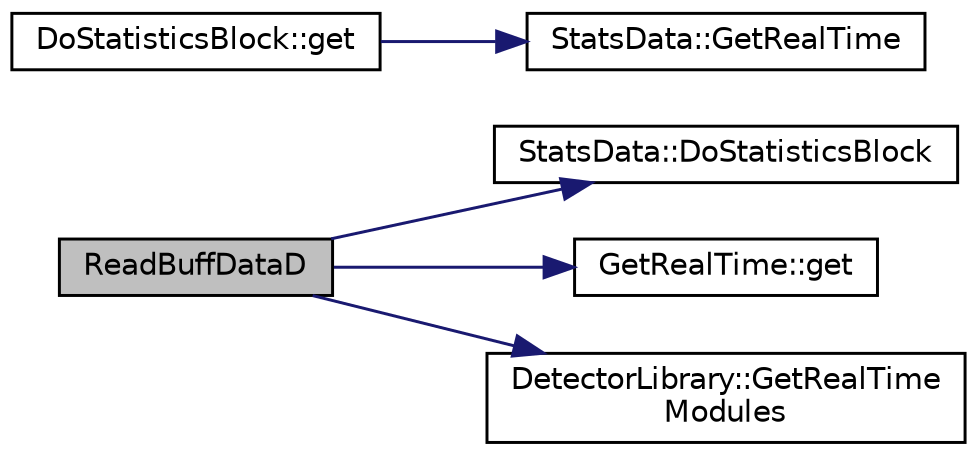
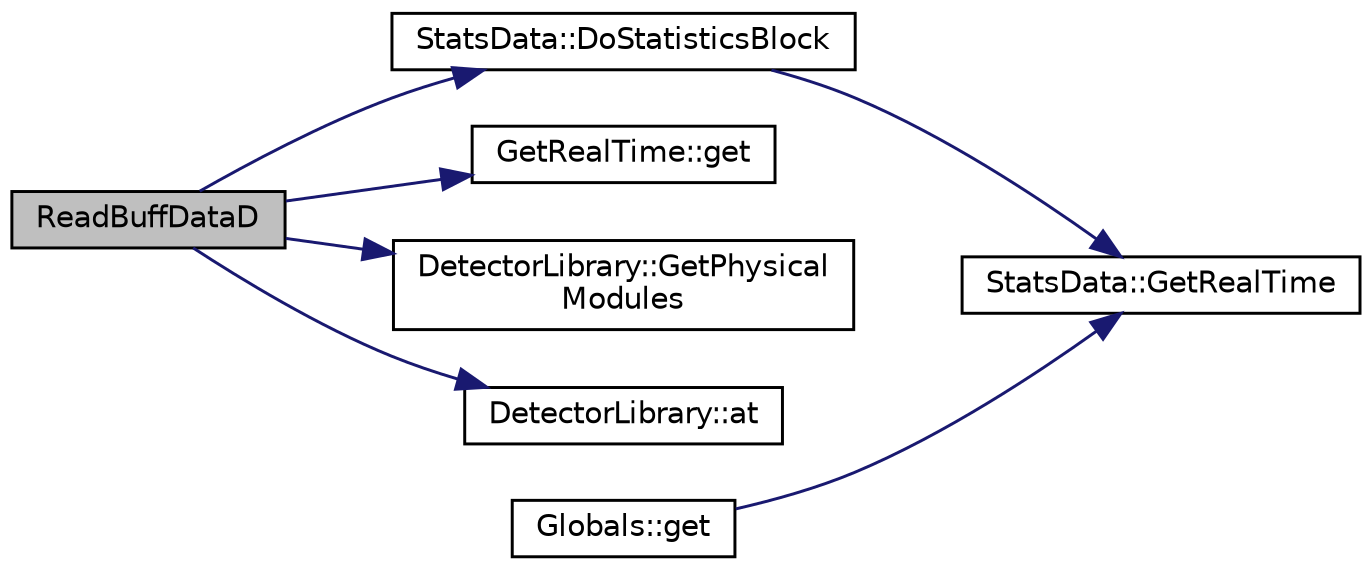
(196, 42) -> (624, 529)
none -> (941, 140)
(726, 398) -> (624, 285)
none -> (624, 416)
